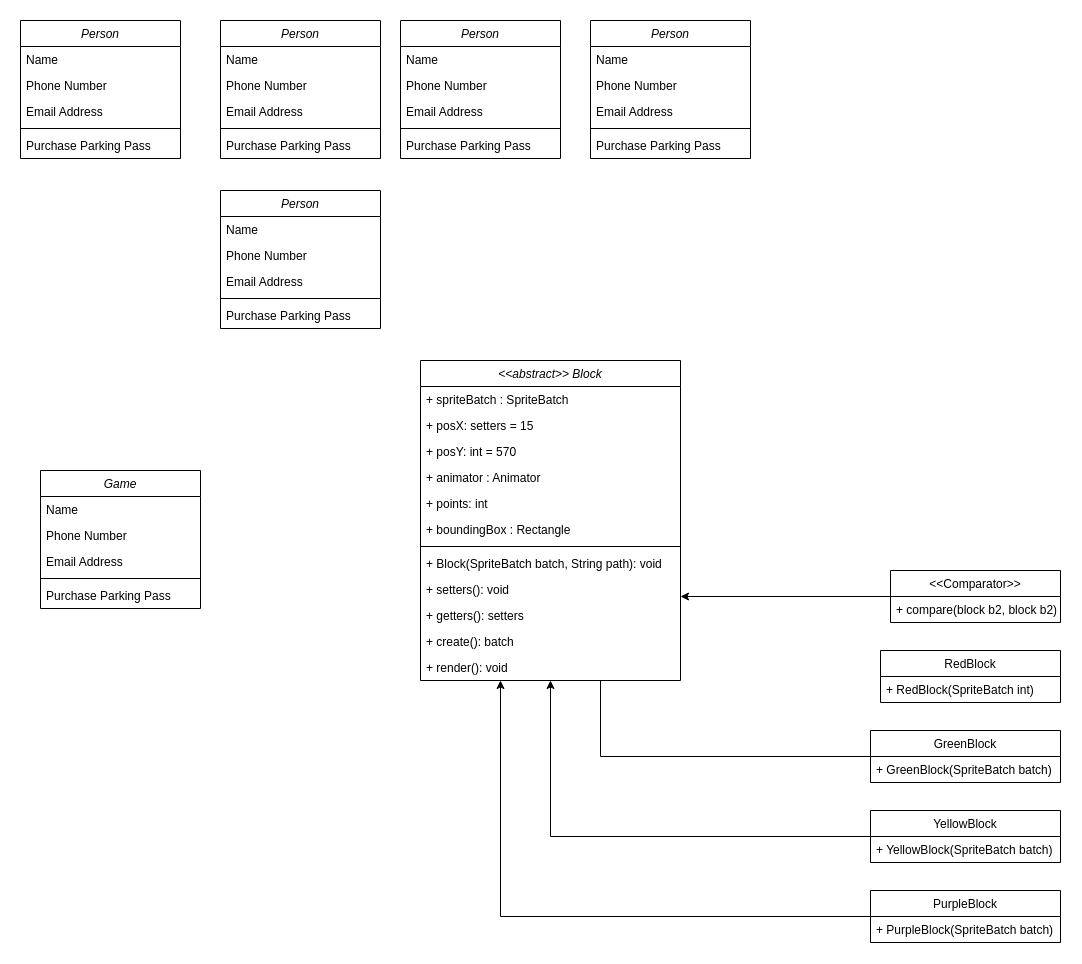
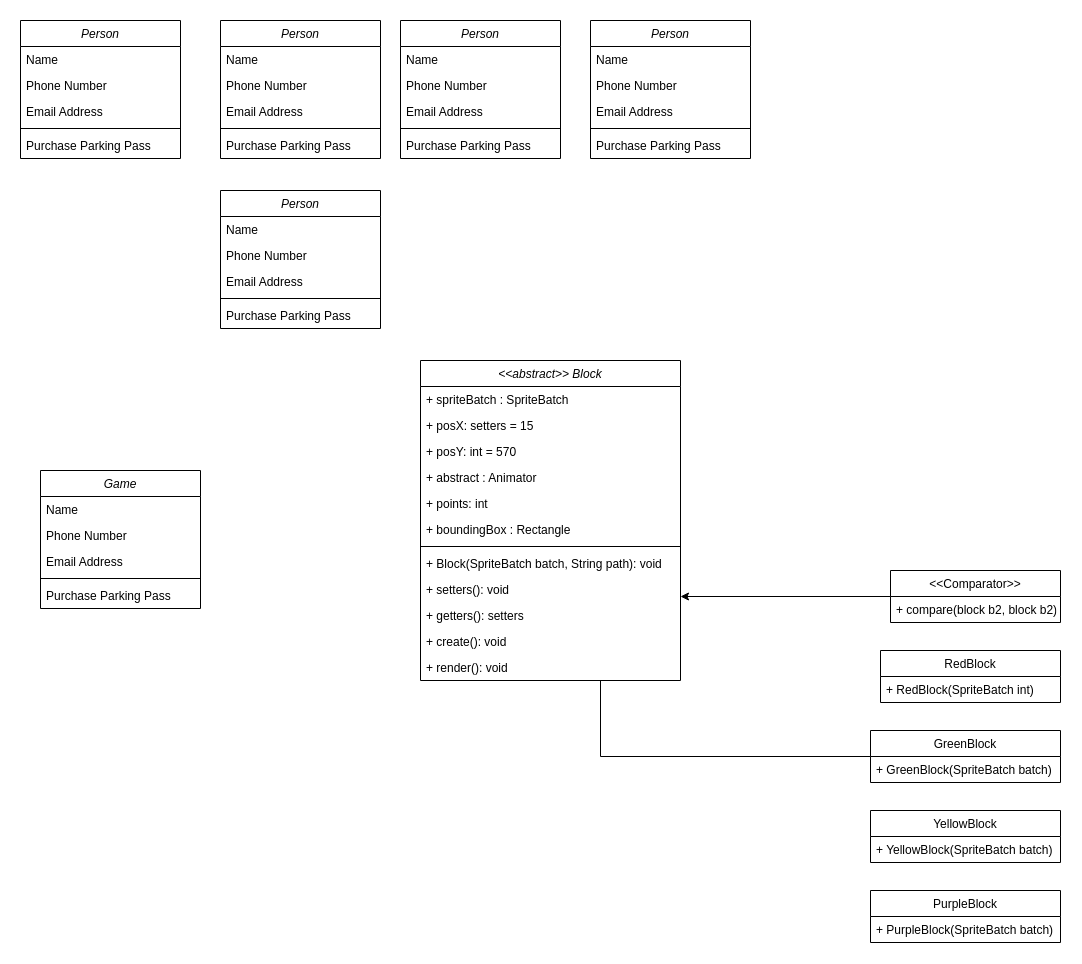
(487, 478) -> (489, 478)
(478, 642) -> (474, 642)
(636, 837) -> none
(571, 917) -> none
